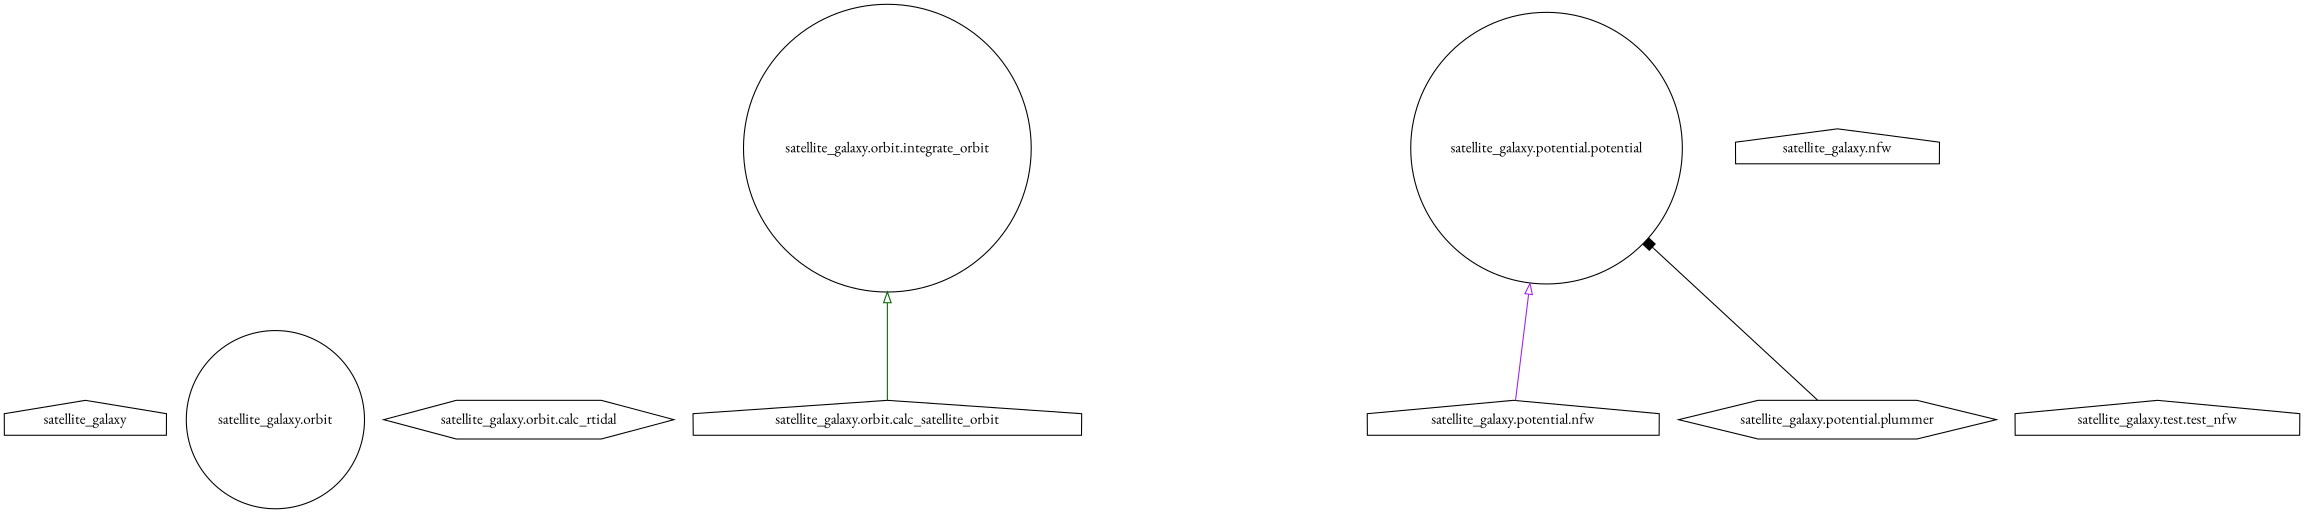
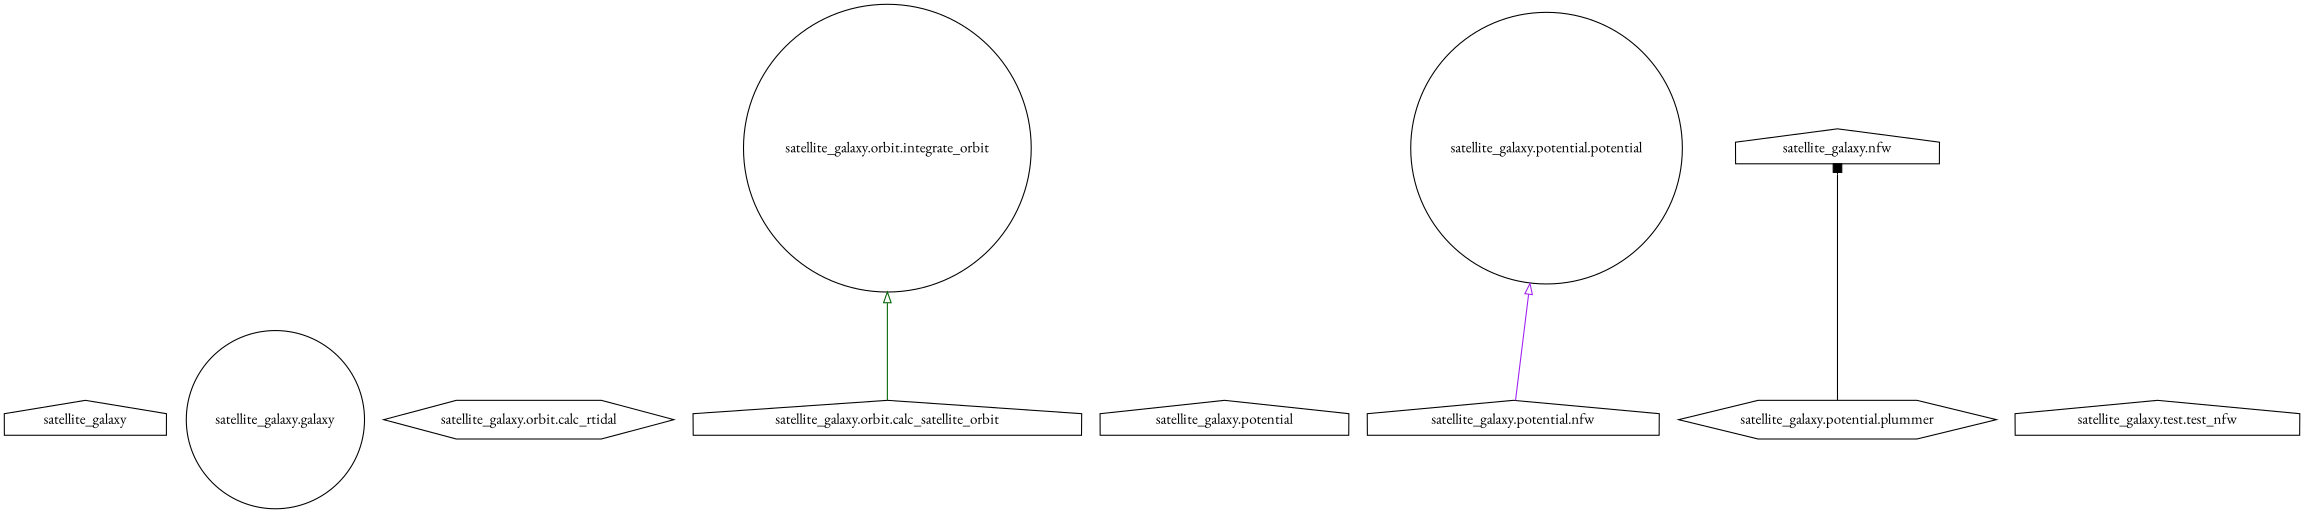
(1736, 324) -> (1837, 287)
(275, 420) -> (275, 420)
none -> (1224, 420)
